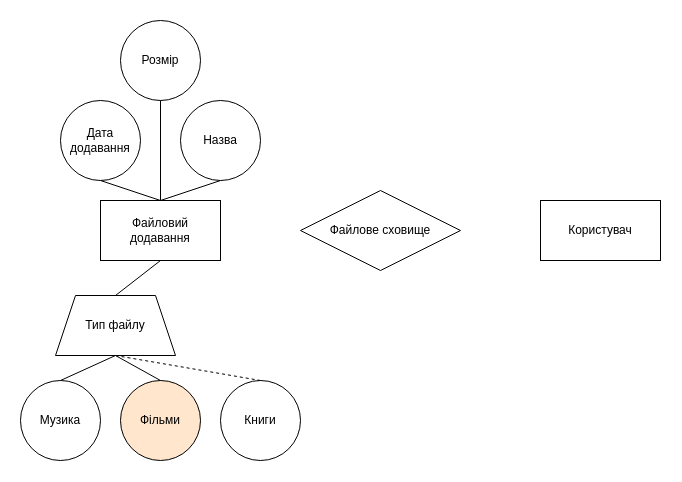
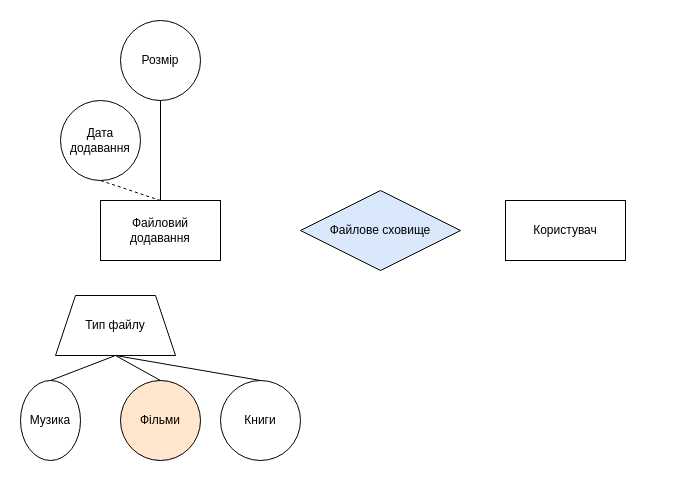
(221, 141) -> none
(130, 190) -> (130, 190)
(191, 190) -> none
(381, 231) -> (381, 231)
(601, 231) -> (566, 231)
(138, 278) -> none
(189, 368) -> (189, 368)
(61, 421) -> (51, 421)
